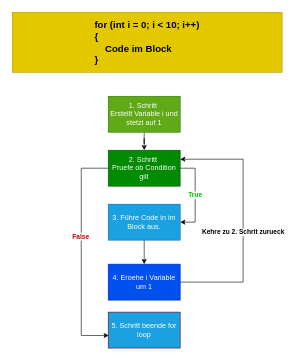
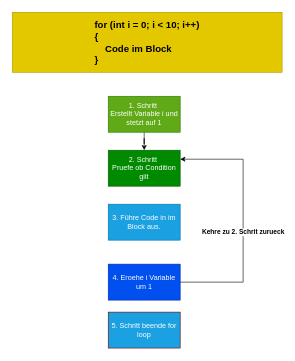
(195, 194) -> none
(144, 258) -> none
(92, 336) -> none
